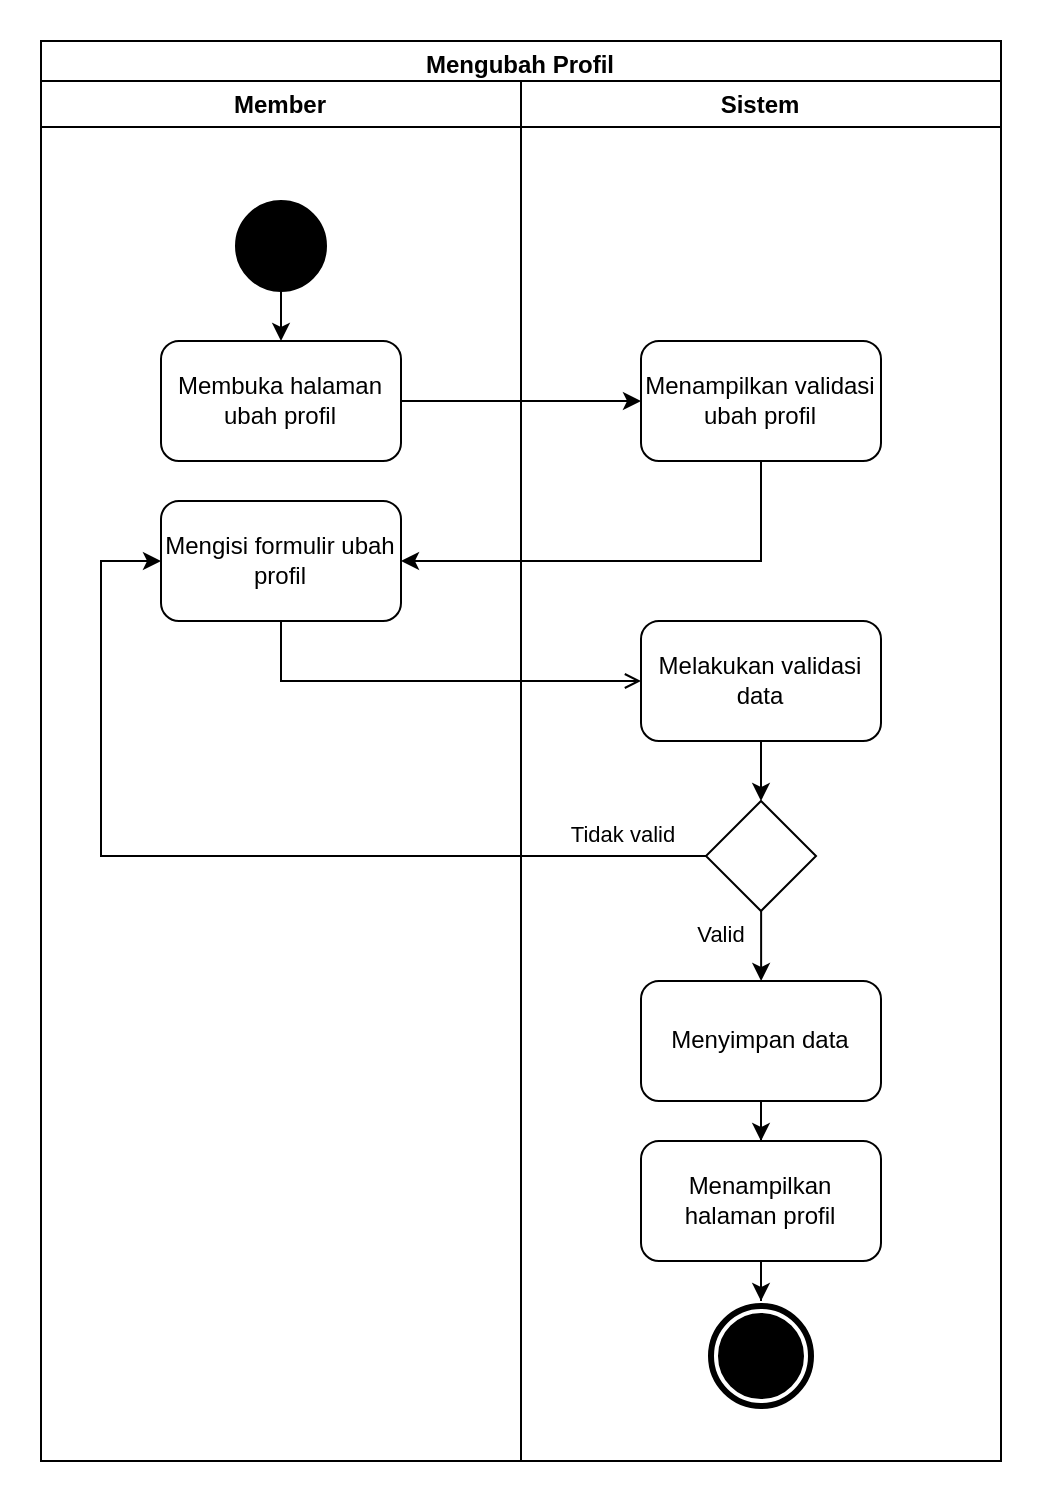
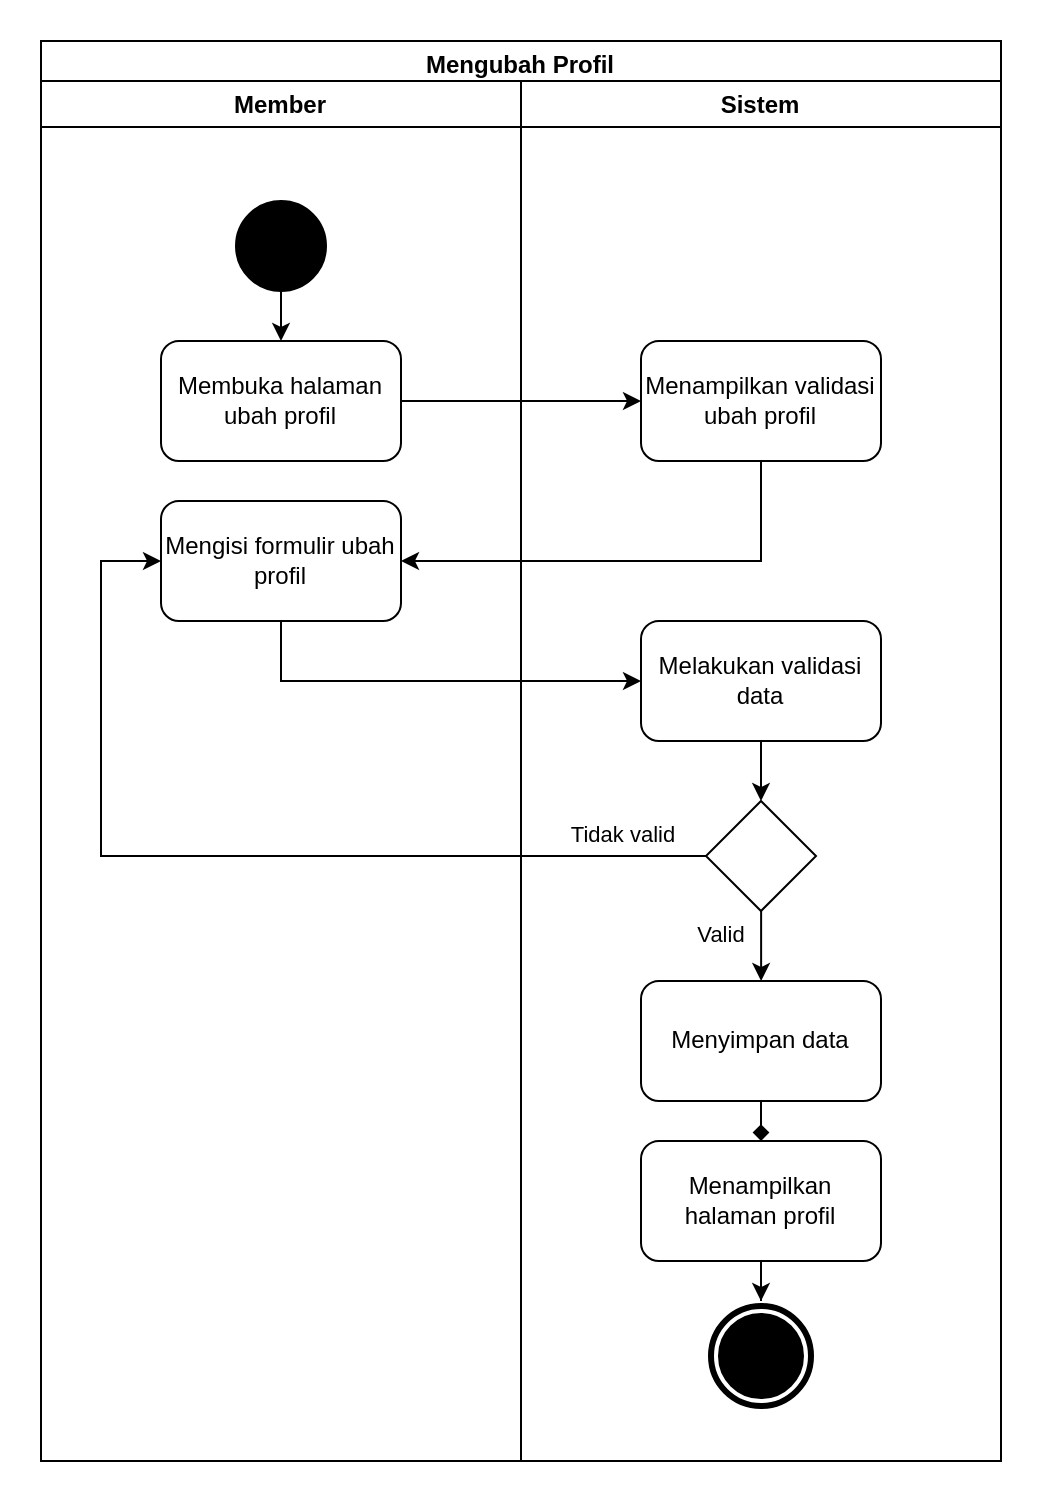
(629, 681) -> (626, 681)
(761, 1126) -> (761, 1125)
